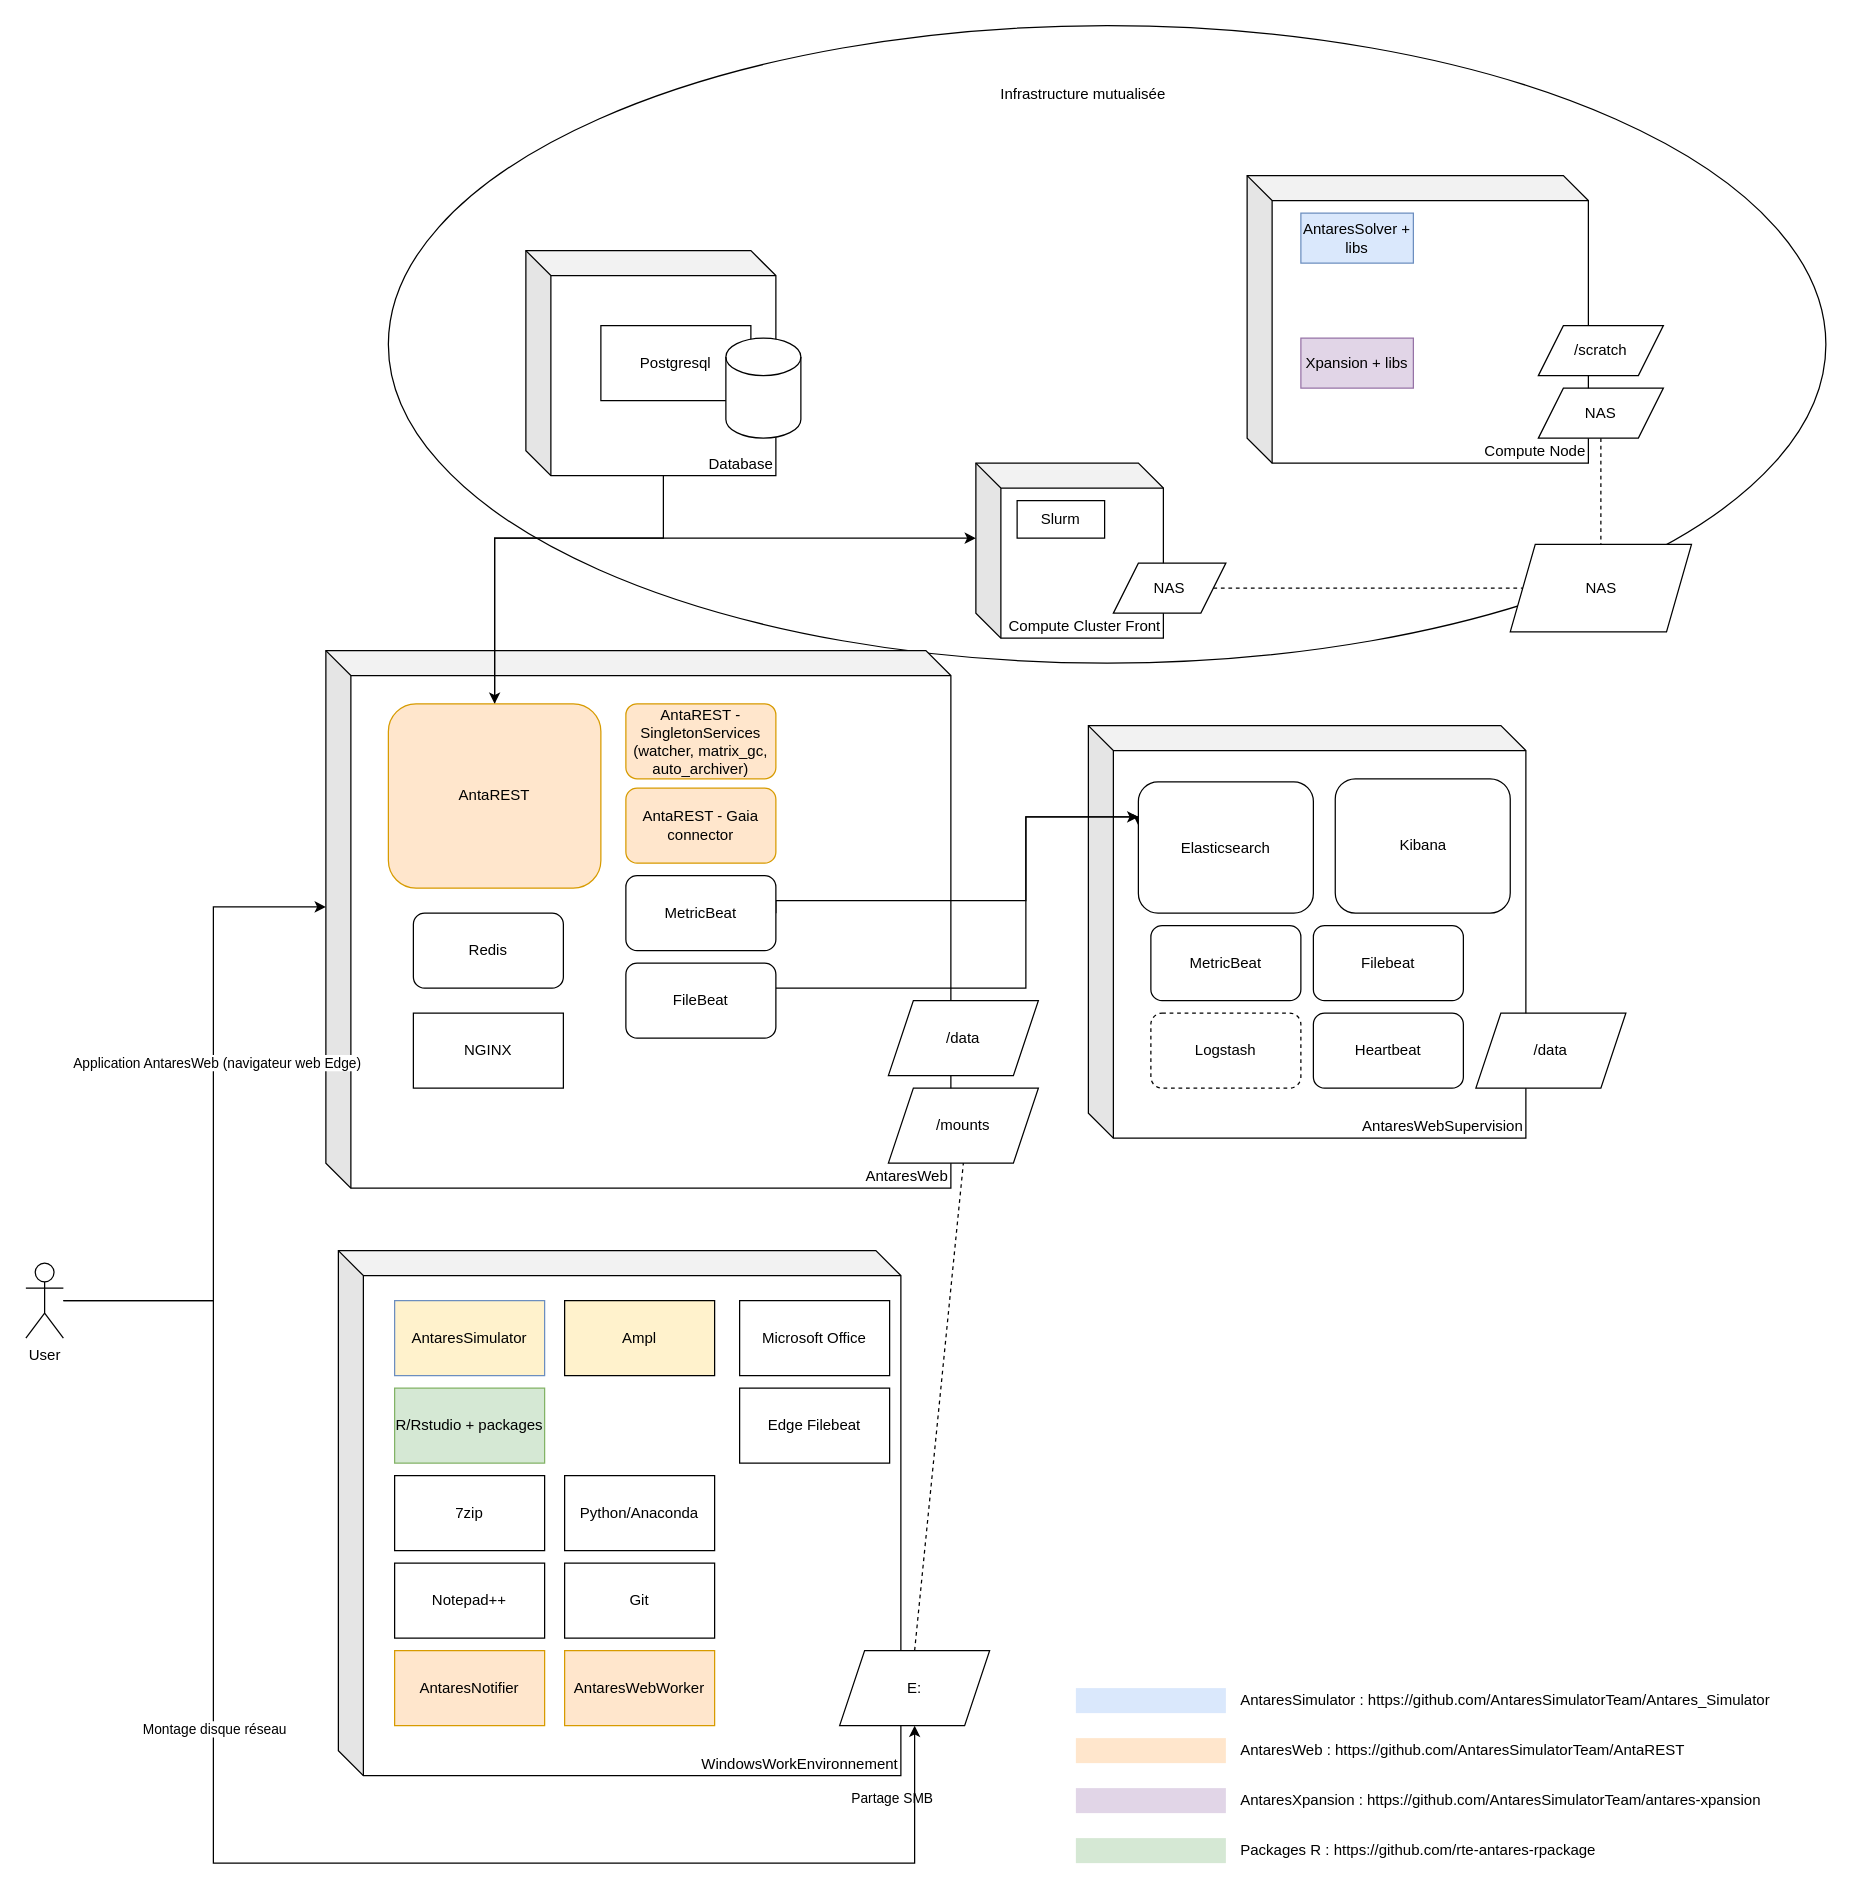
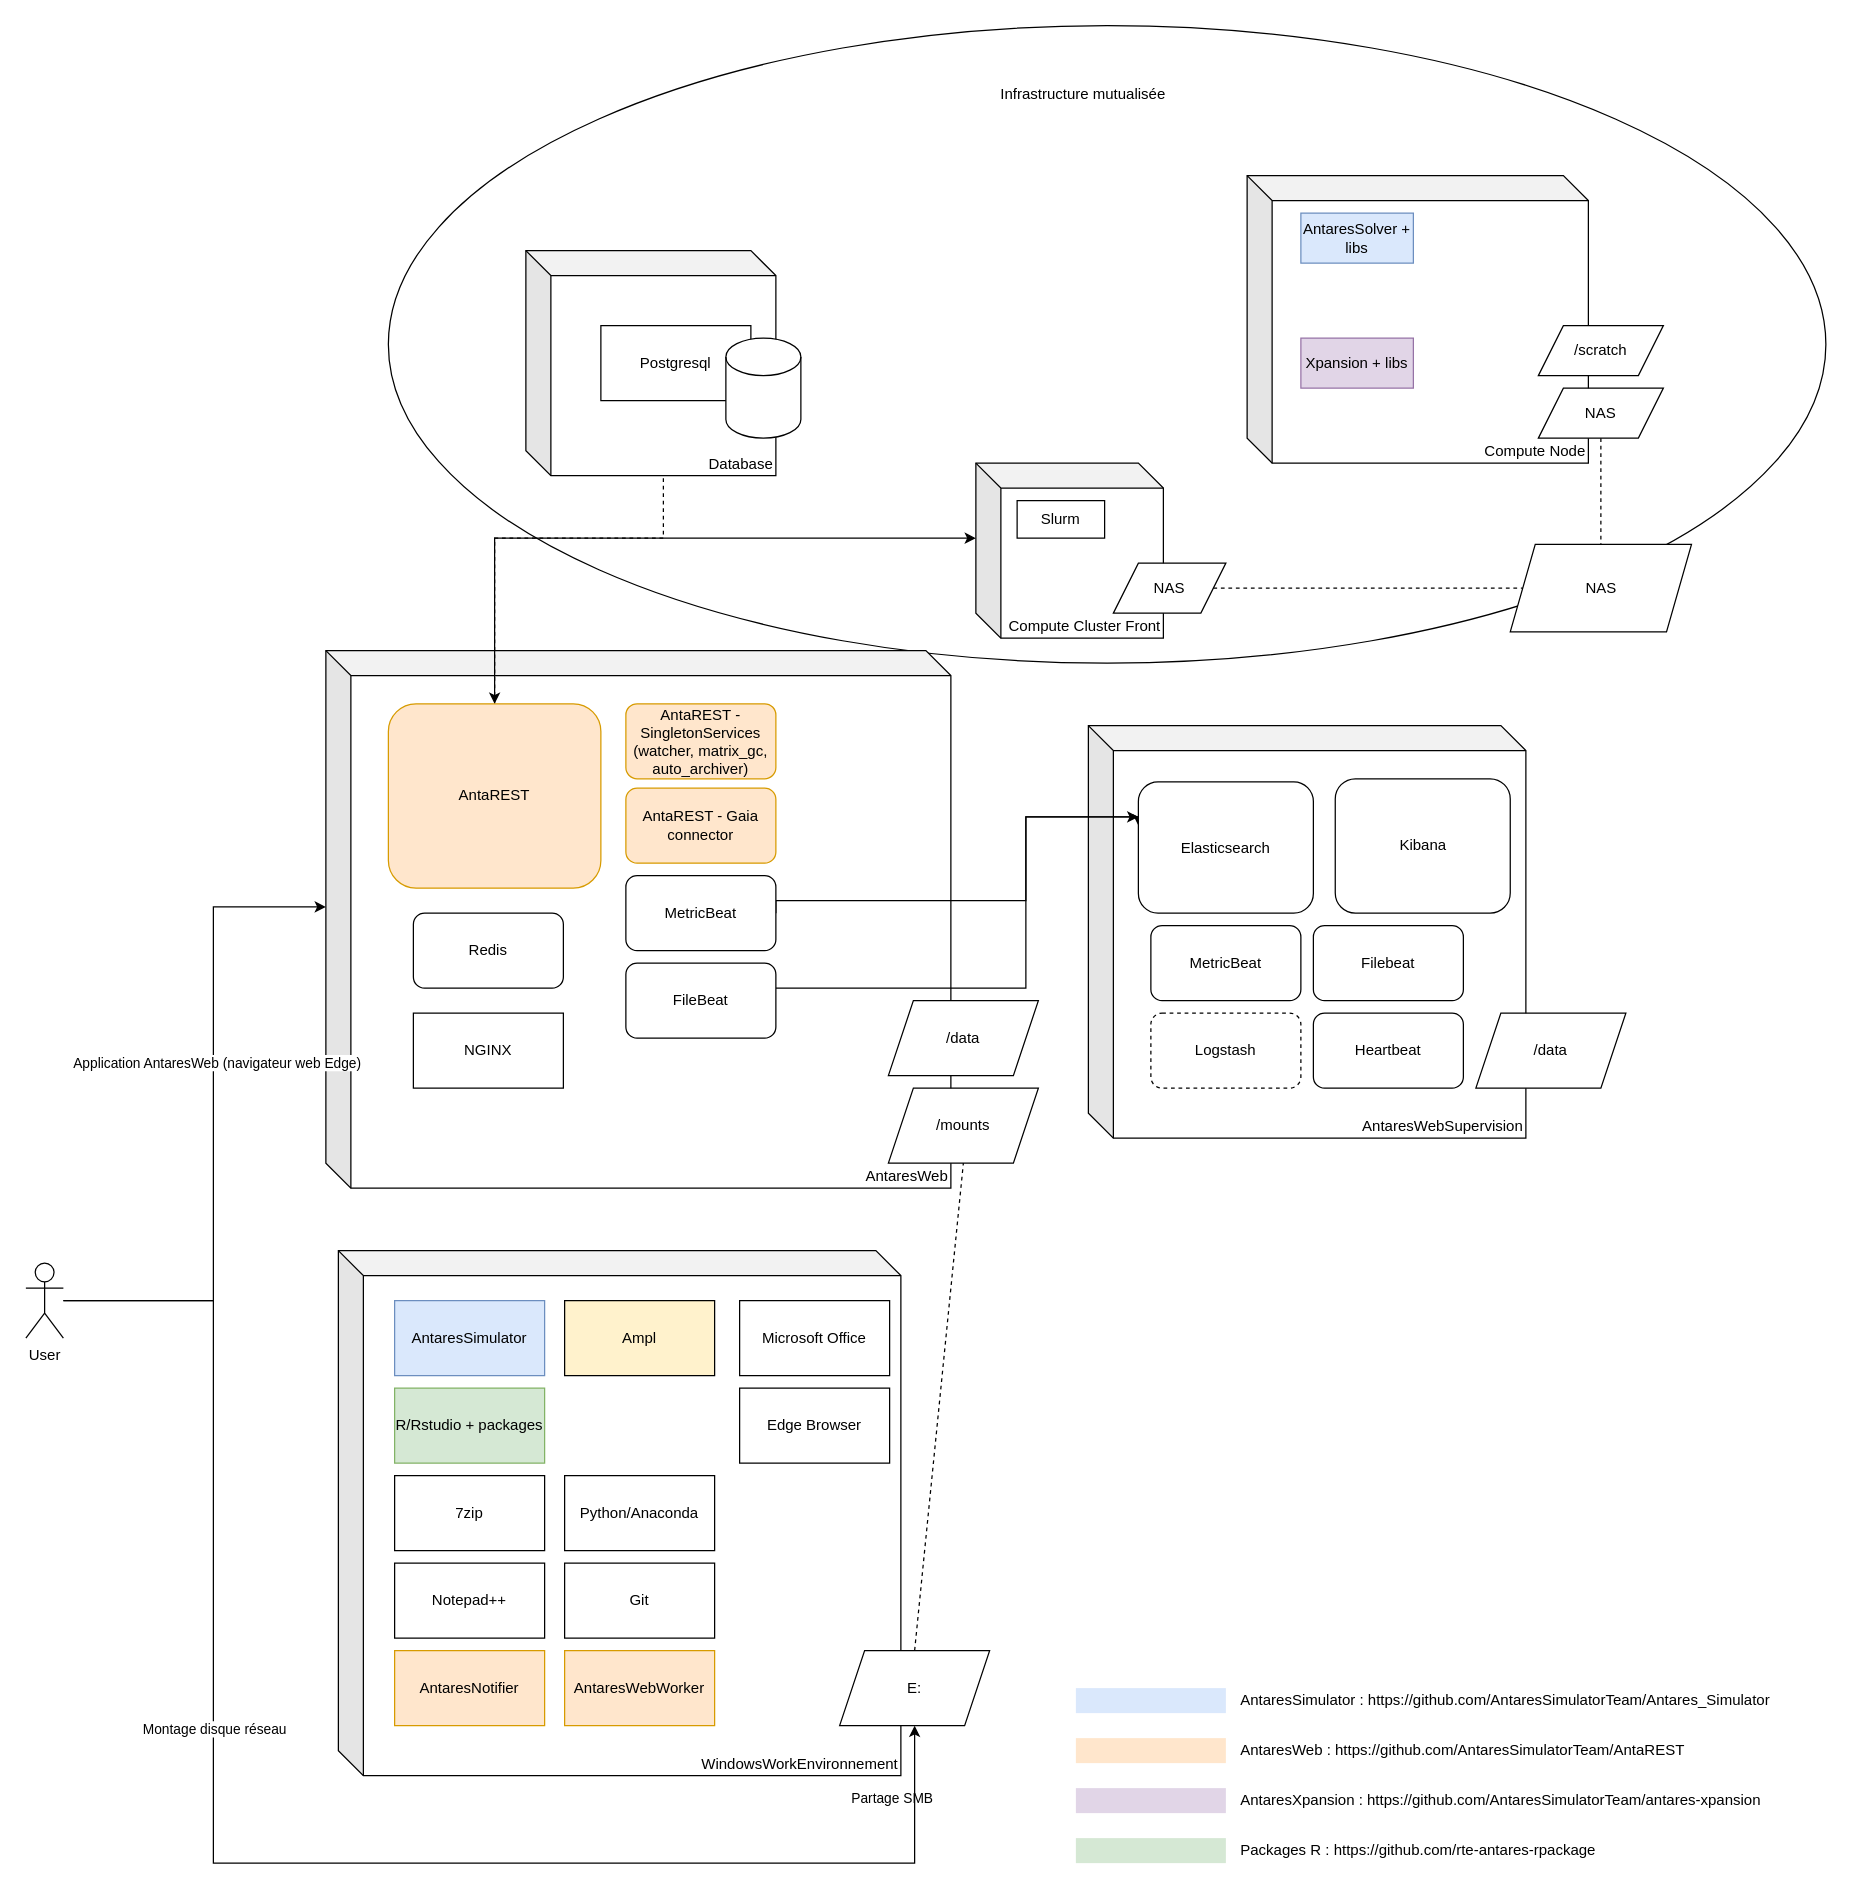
(663, 506) -> (663, 506)
(469, 1338) -> (469, 1338)
(814, 1426) -> (814, 1426)
